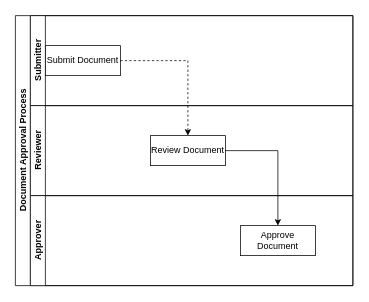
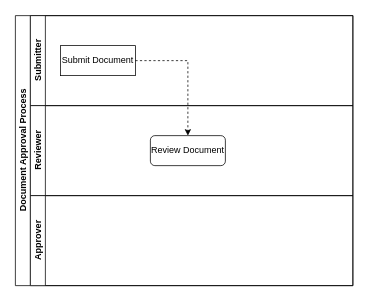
(83, 60) -> (98, 60)
(188, 150) -> (188, 150)
(253, 150) -> none
(278, 240) -> none
